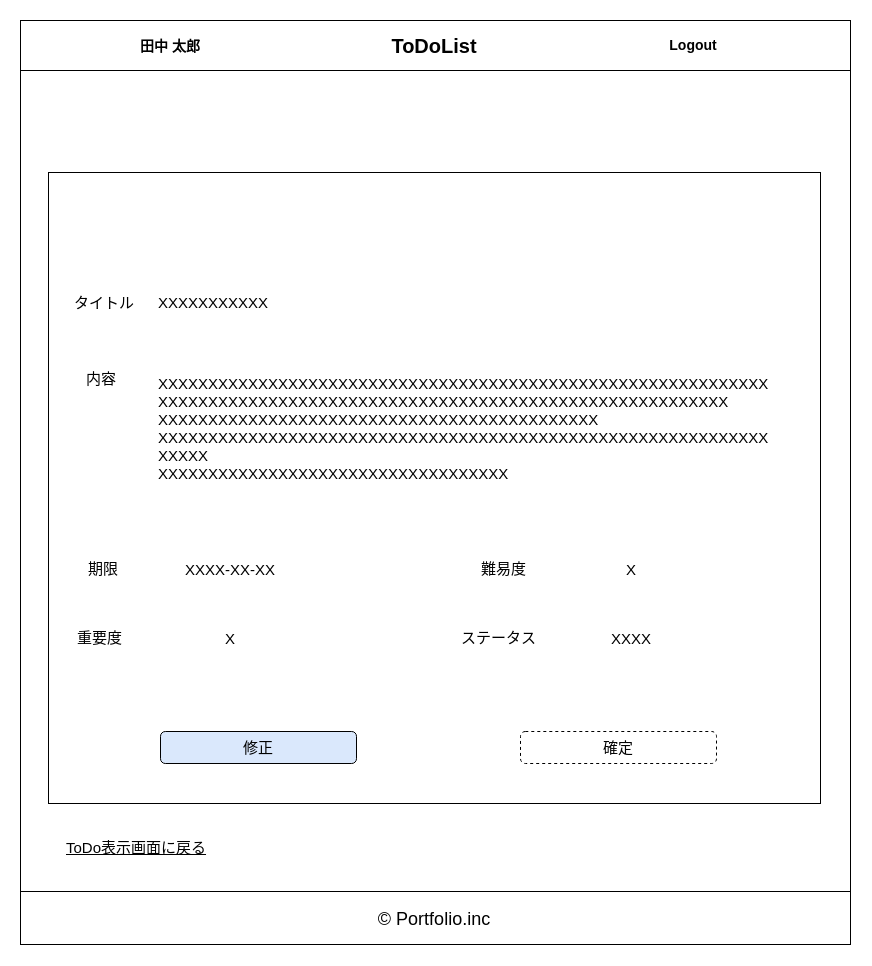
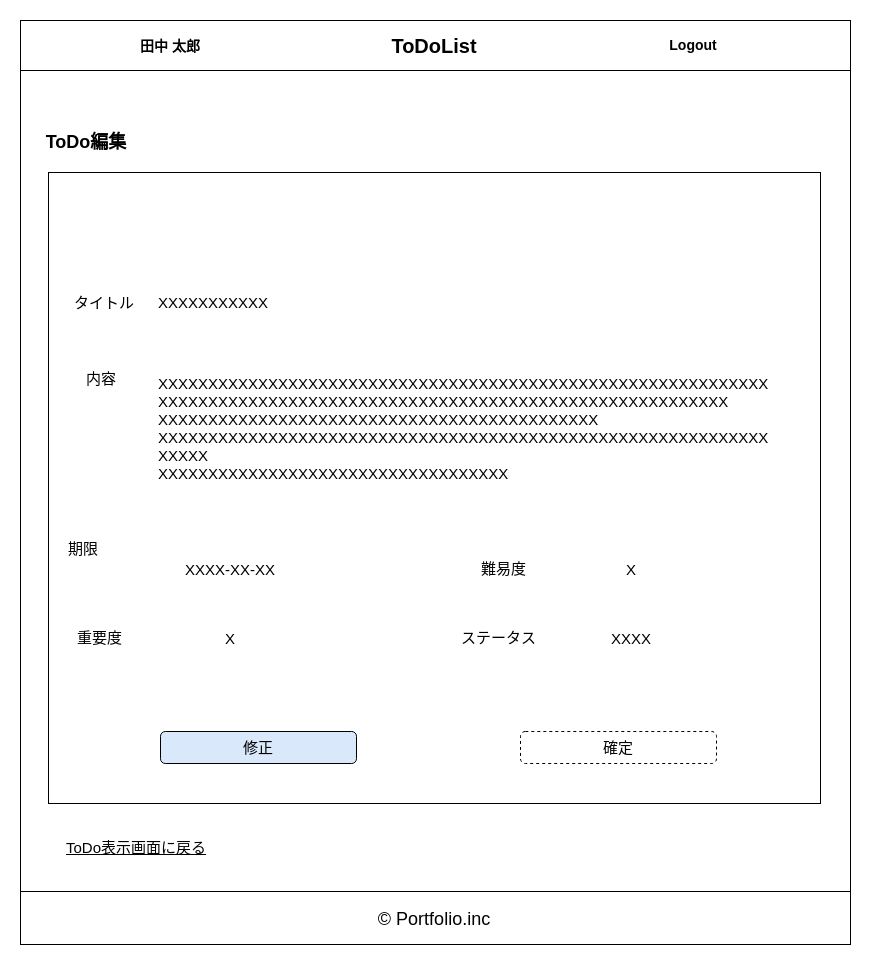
none -> (87, 143)
(107, 569) -> (87, 549)
